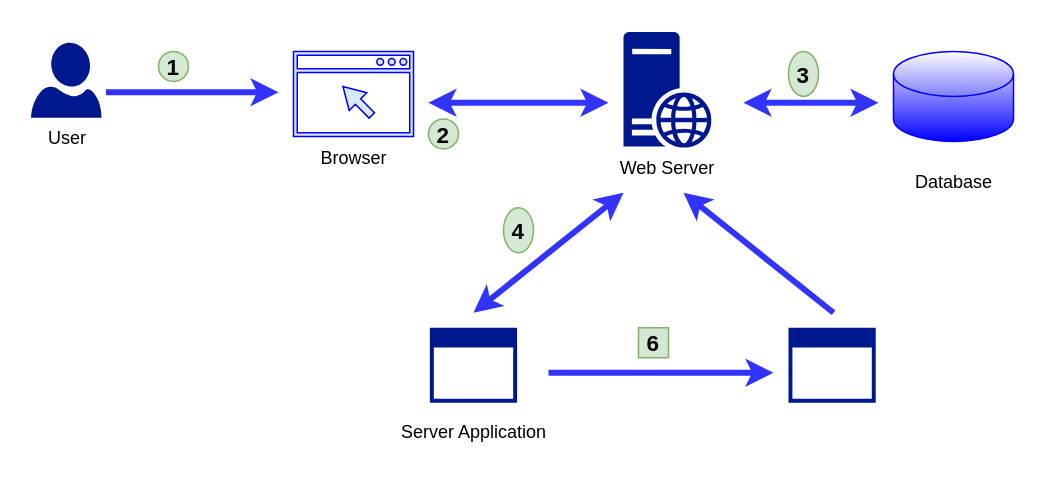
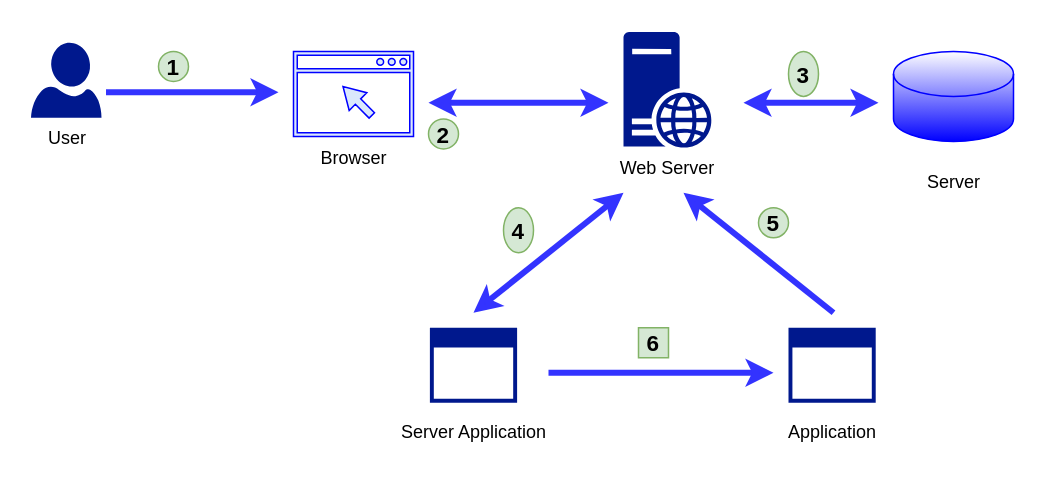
(954, 182) -> (954, 182)
none -> (773, 223)
none -> (832, 433)
